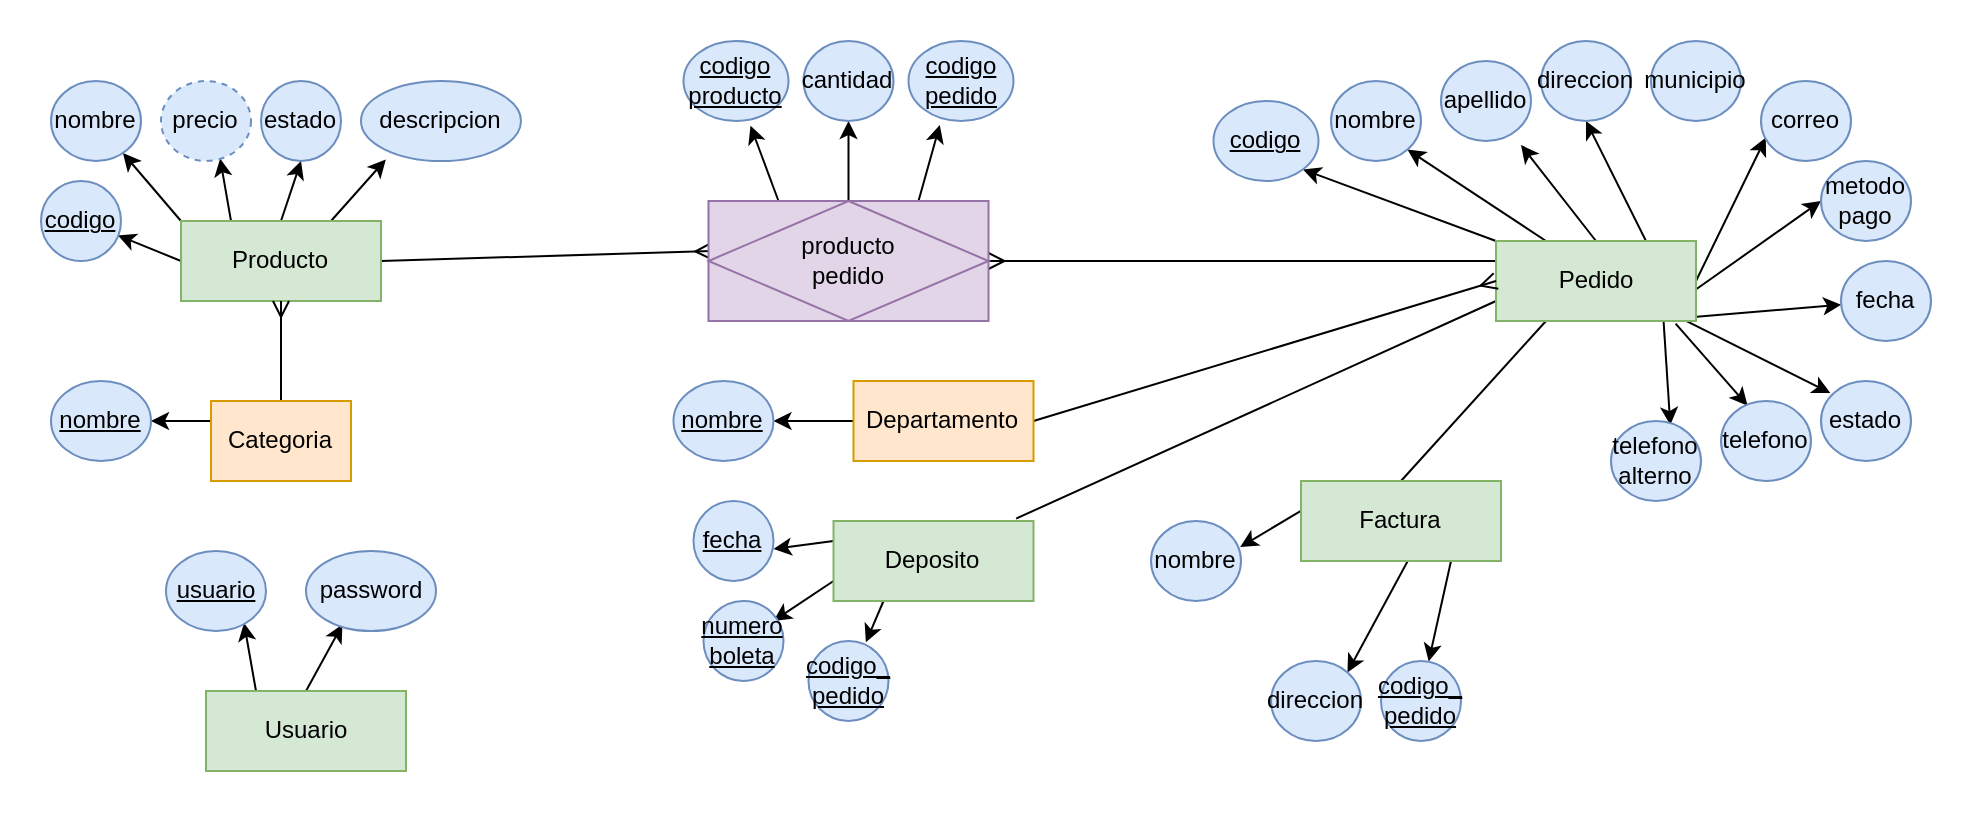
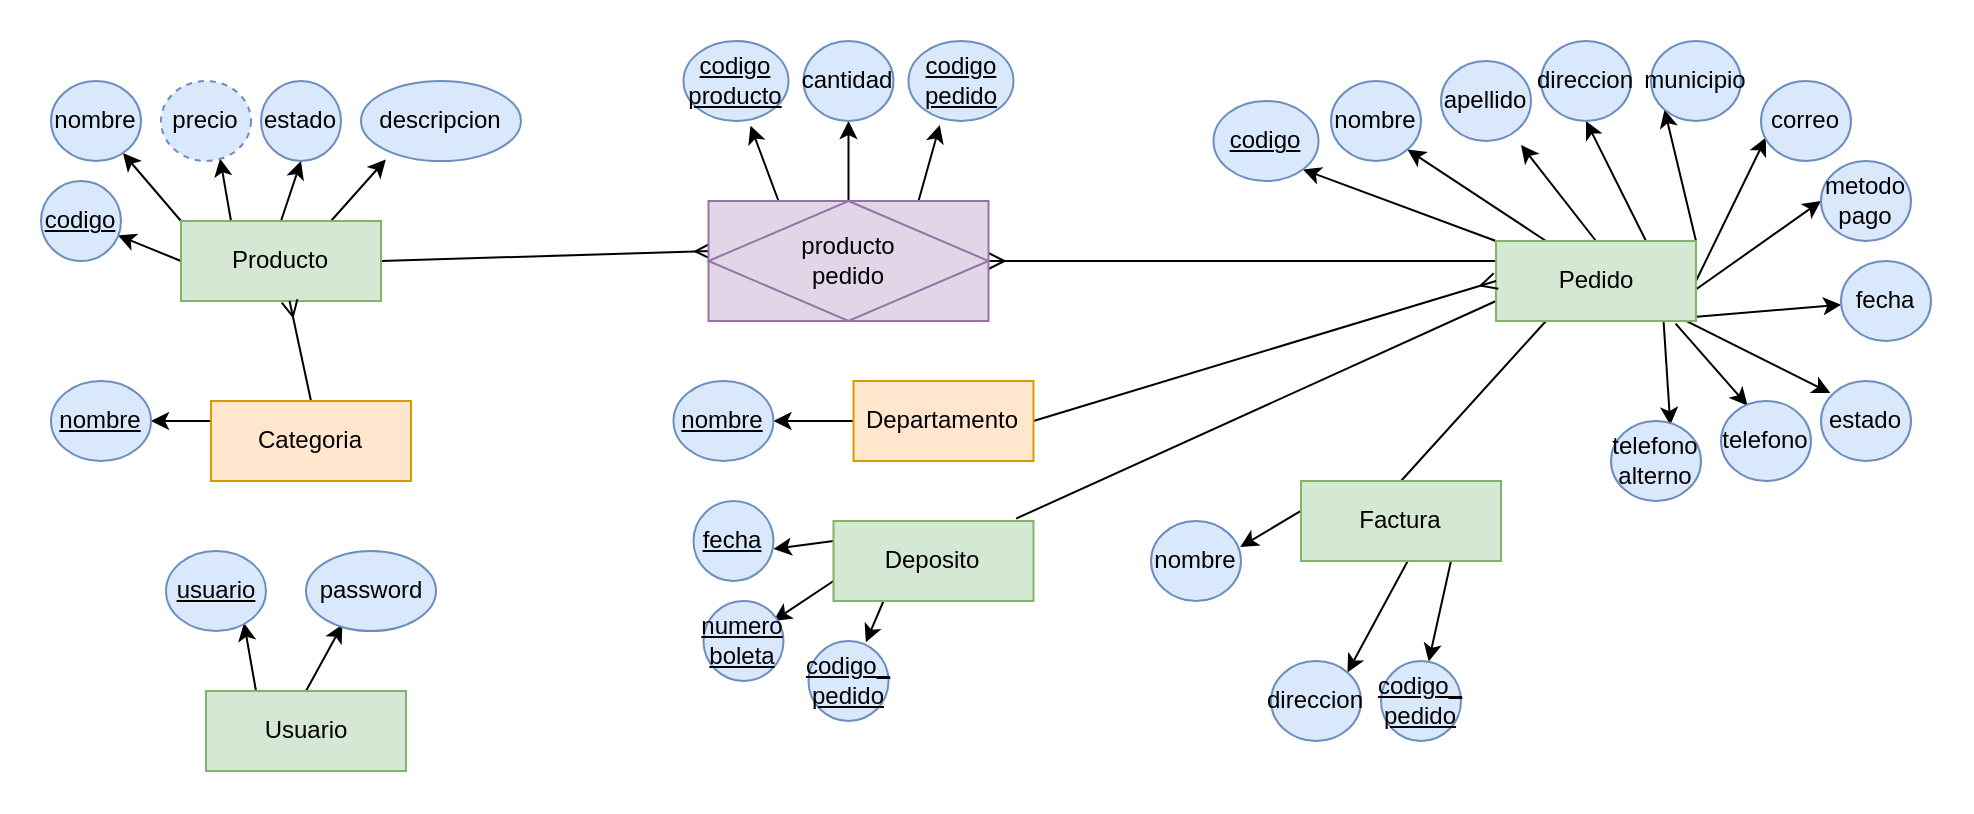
none -> (1682, 181)
(281, 441) -> (311, 441)
